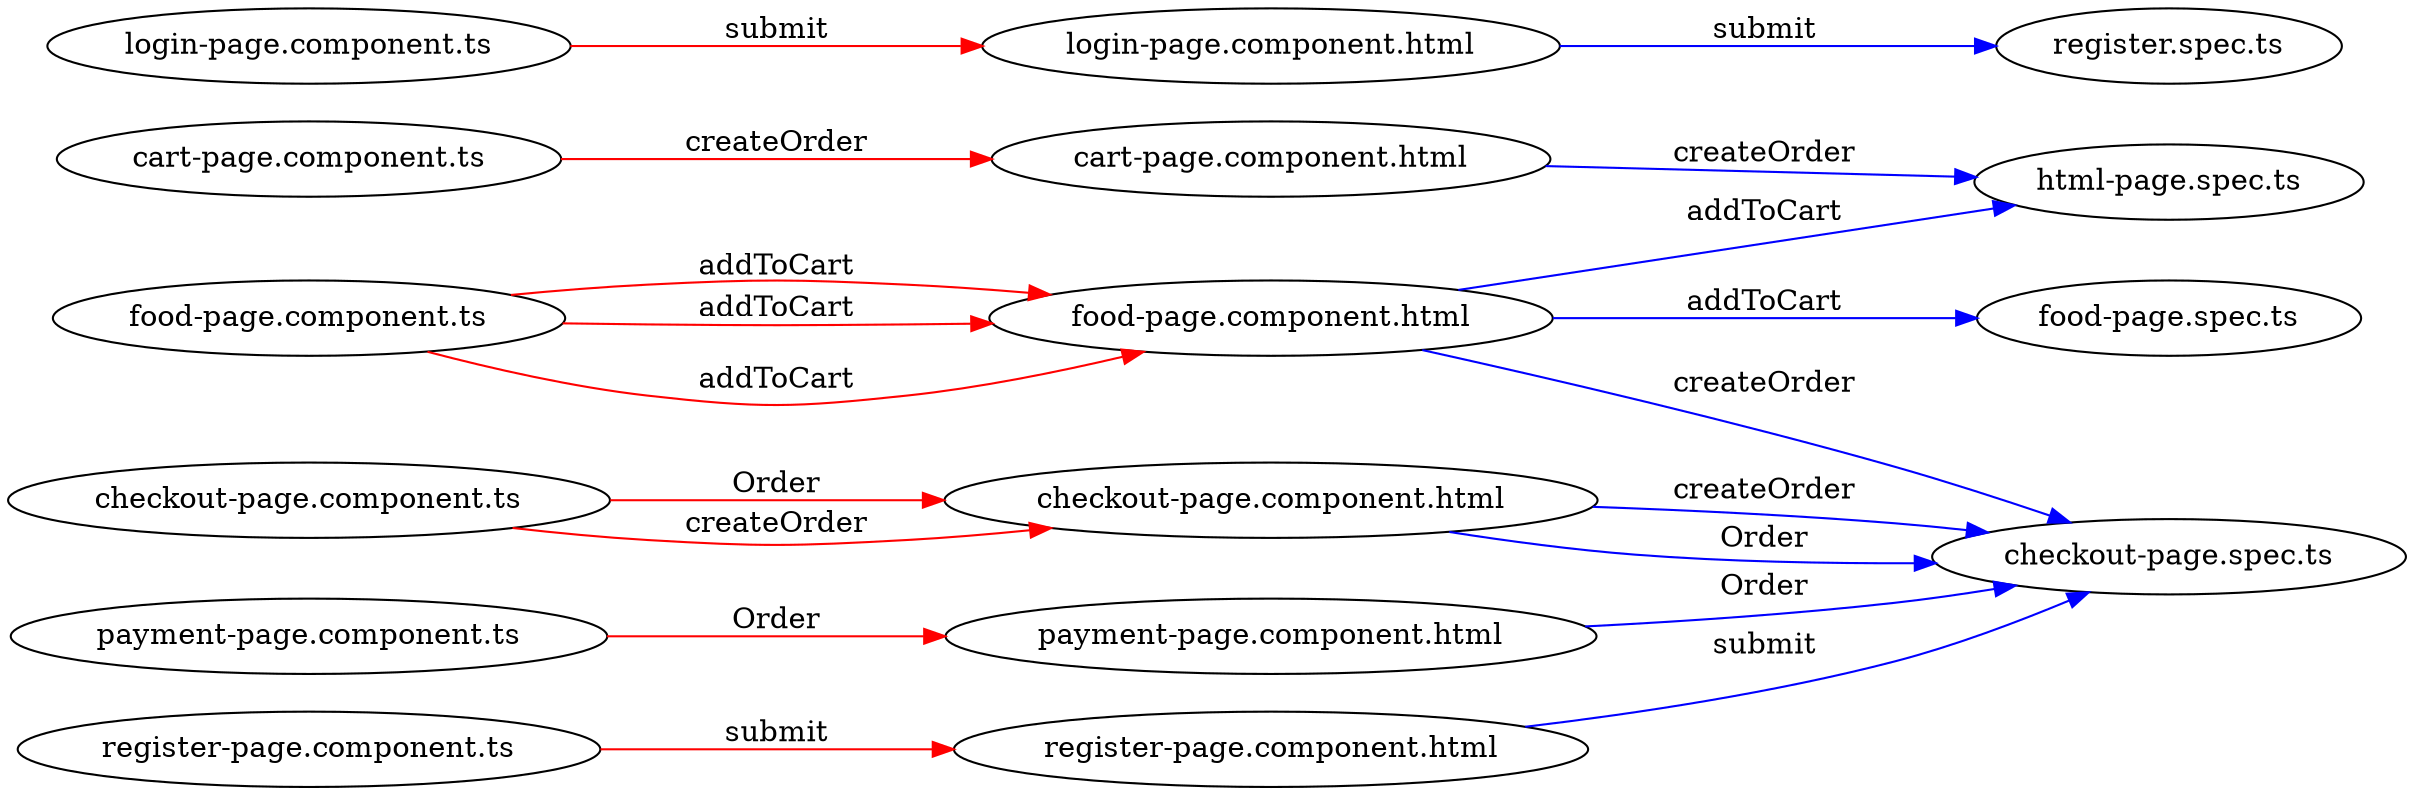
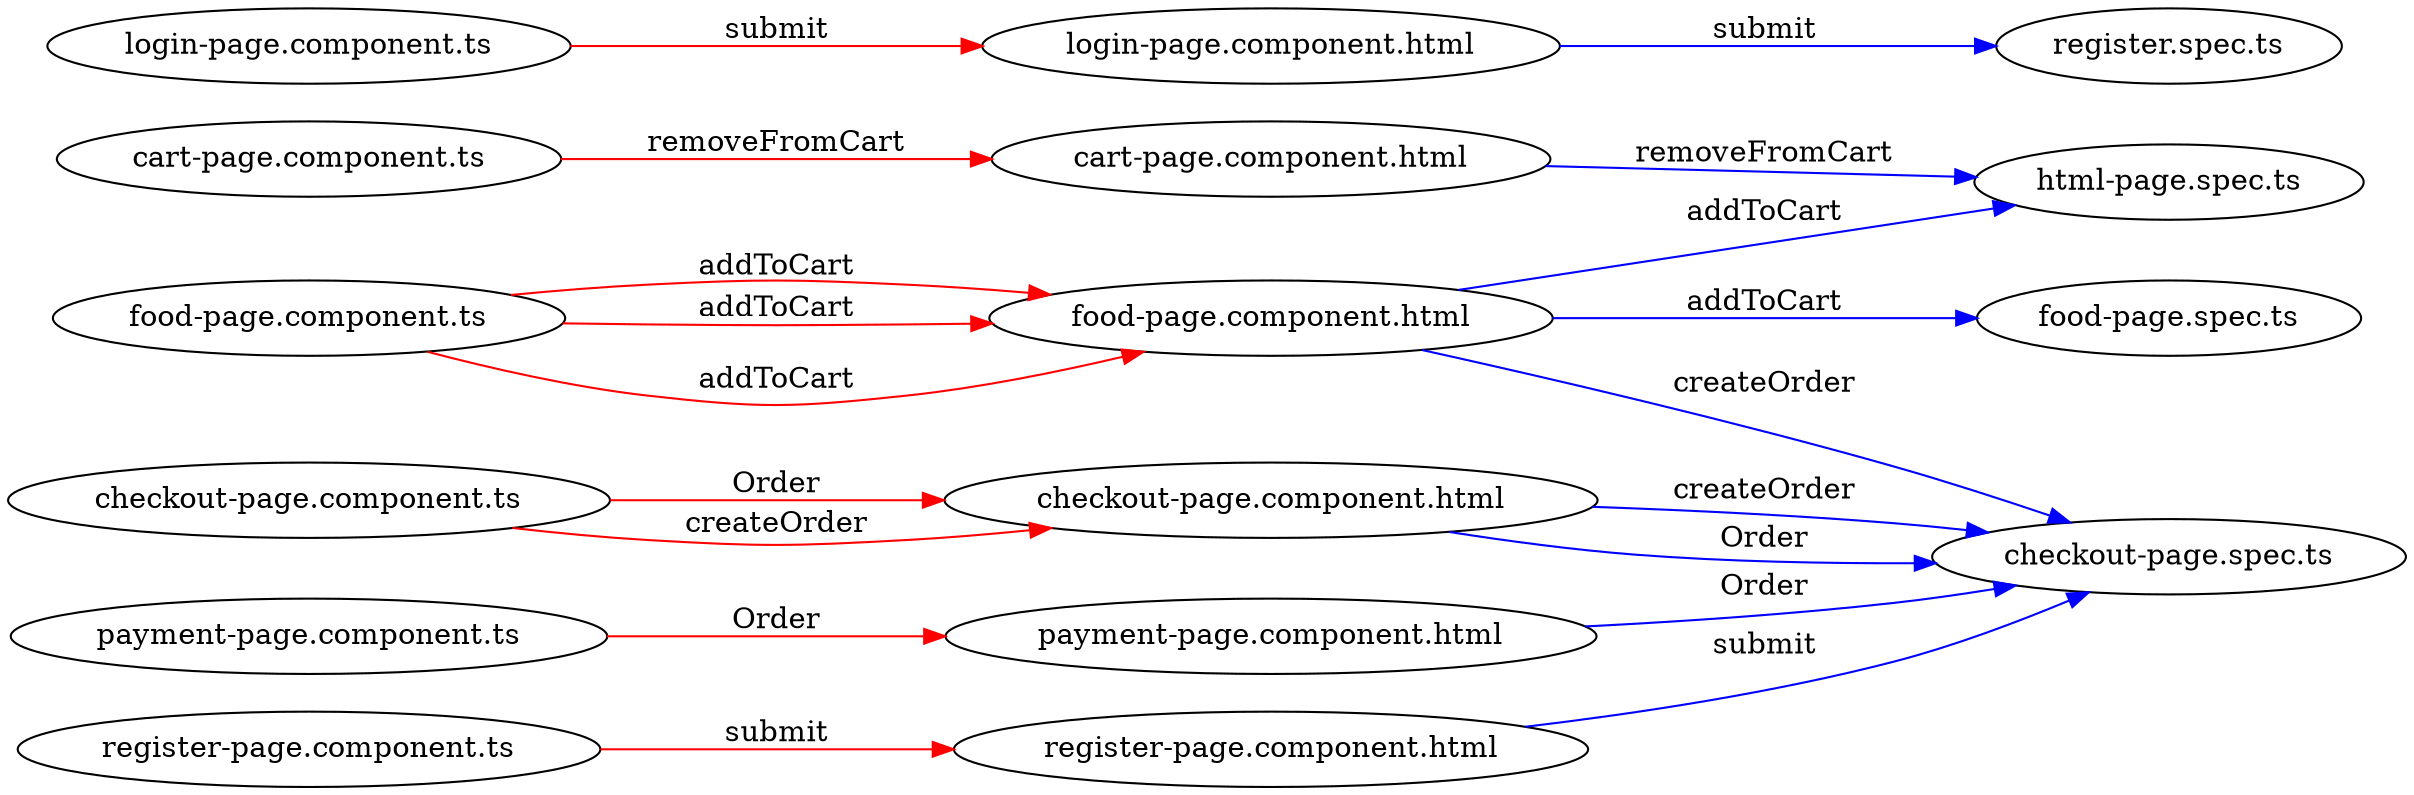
(777, 143) -> (777, 143)
(1765, 154) -> (1765, 154)
